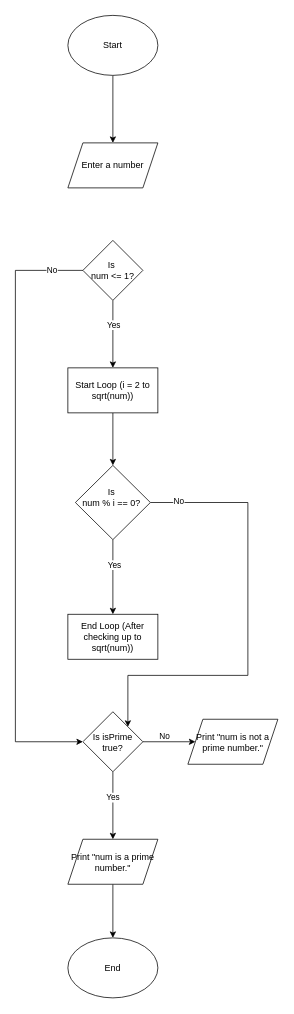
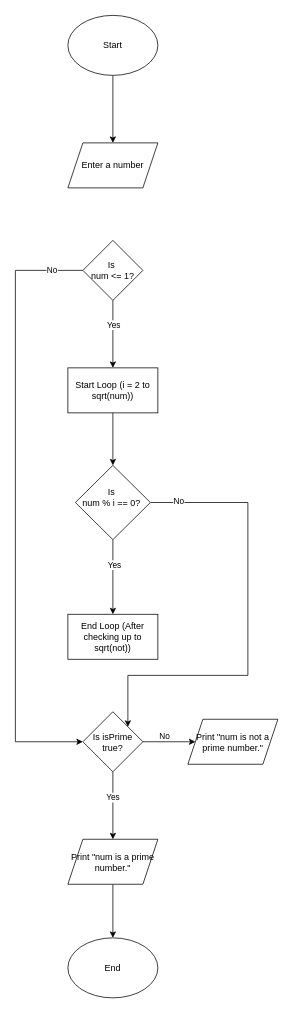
(113, 637) -> (113, 637)
